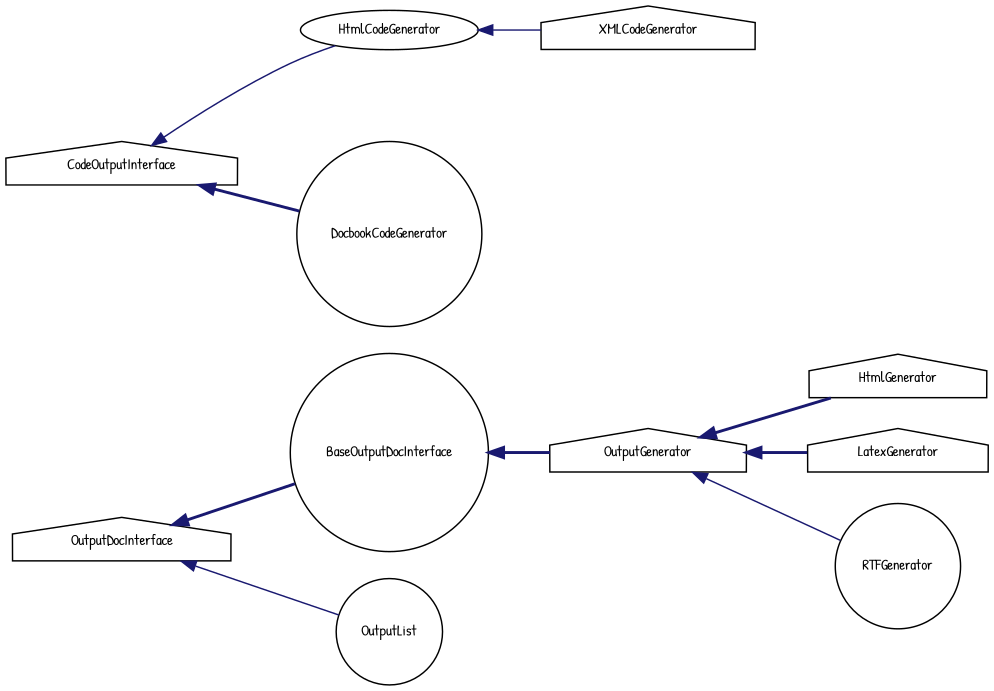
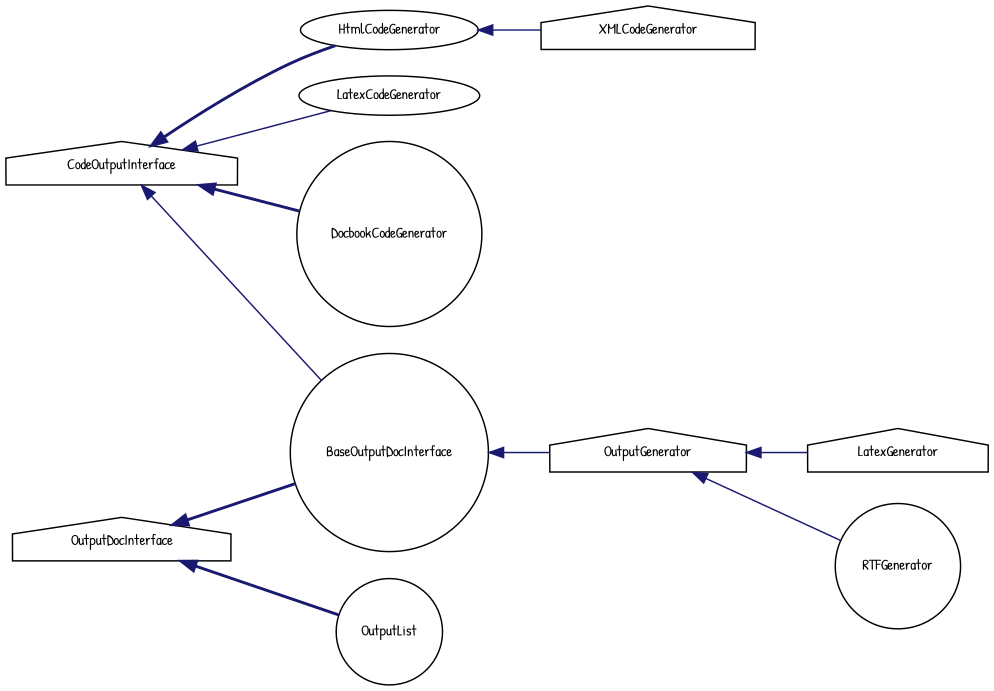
(247, 86) -> (247, 86)
none -> (389, 96)
none -> (236, 288)
(898, 378) -> none
(527, 453) -> (527, 453)
(784, 453) -> (784, 453)
(267, 591) -> (267, 591)
